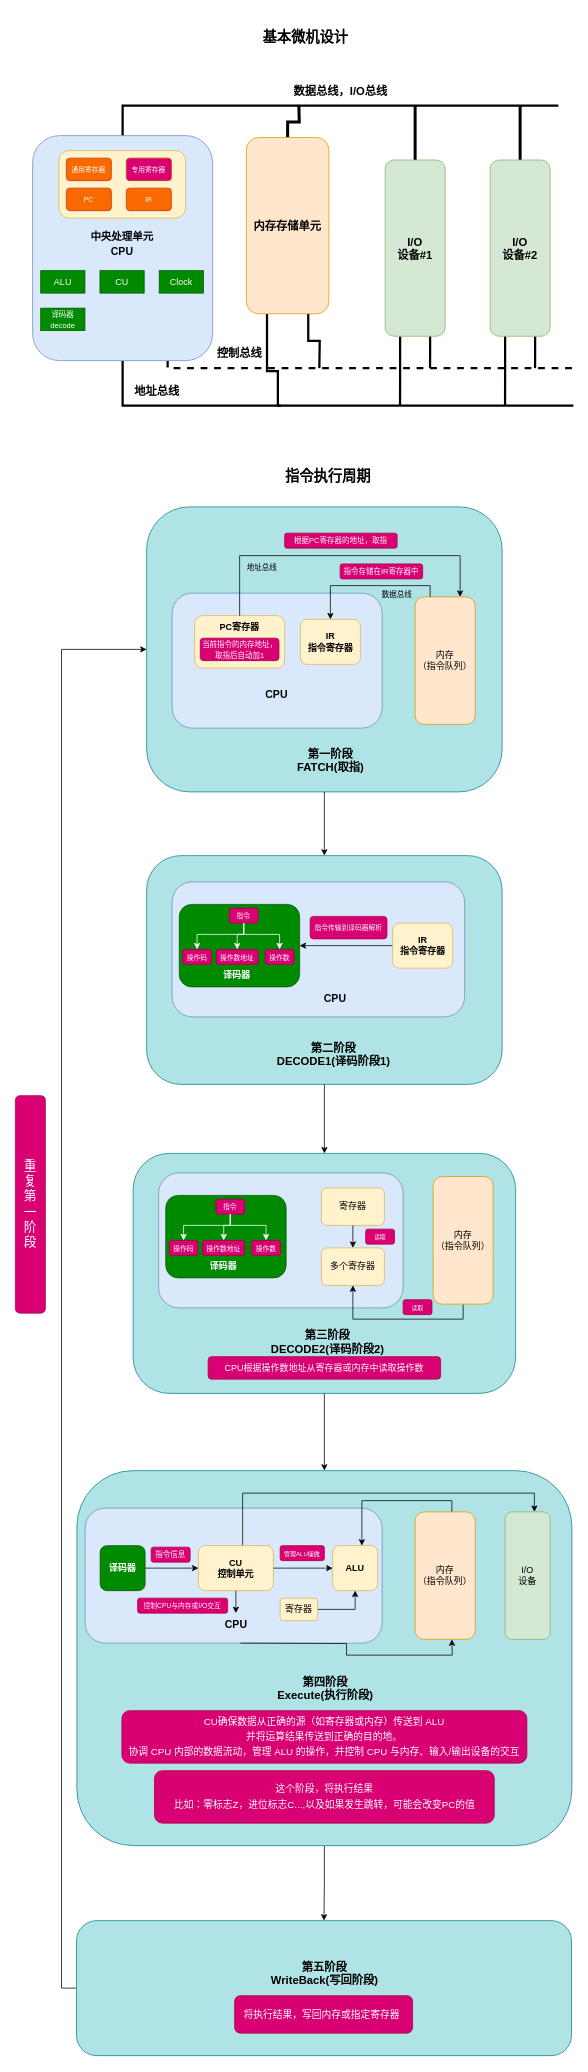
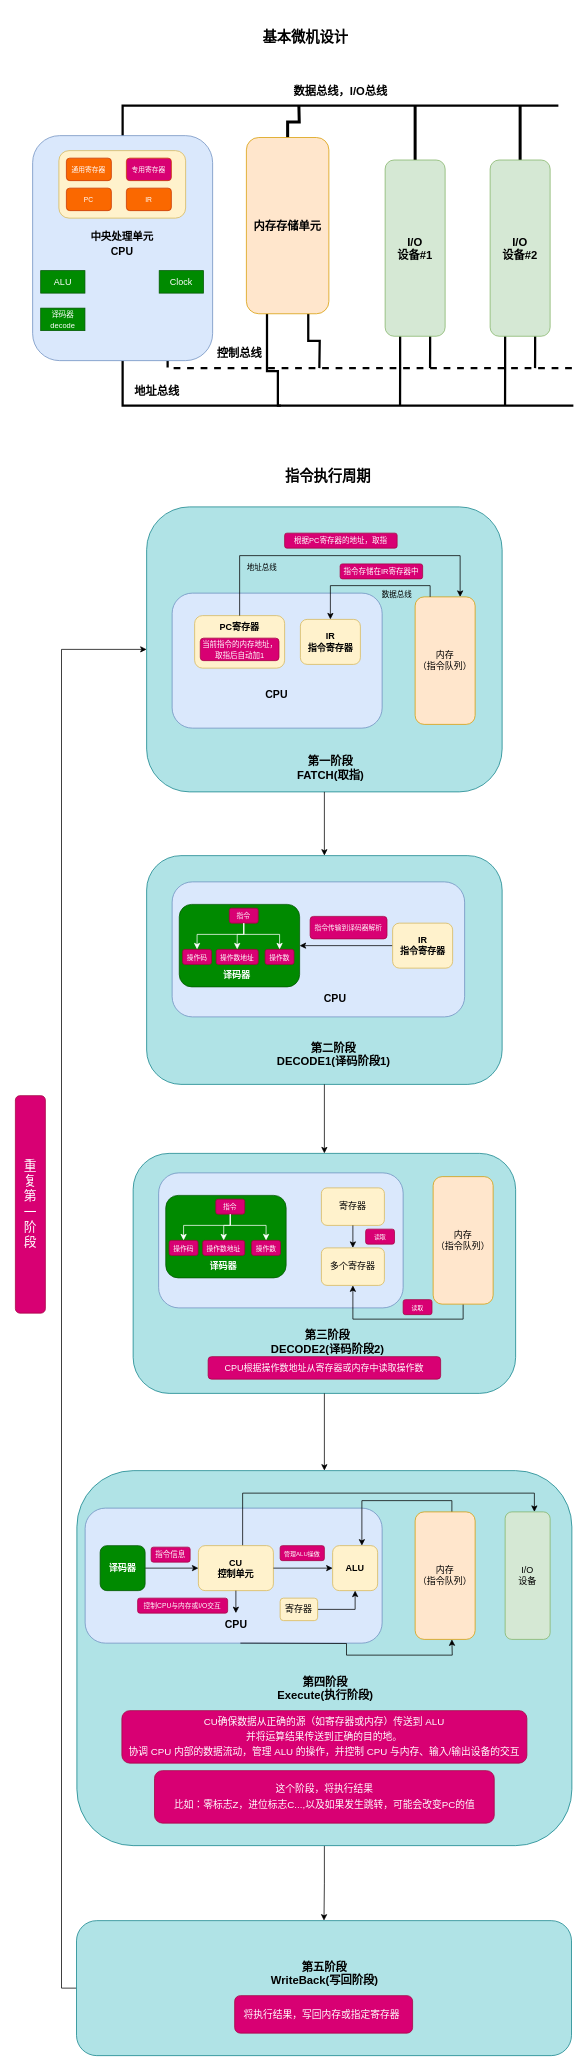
(122, 282) -> none
(330, 760) -> (330, 768)
